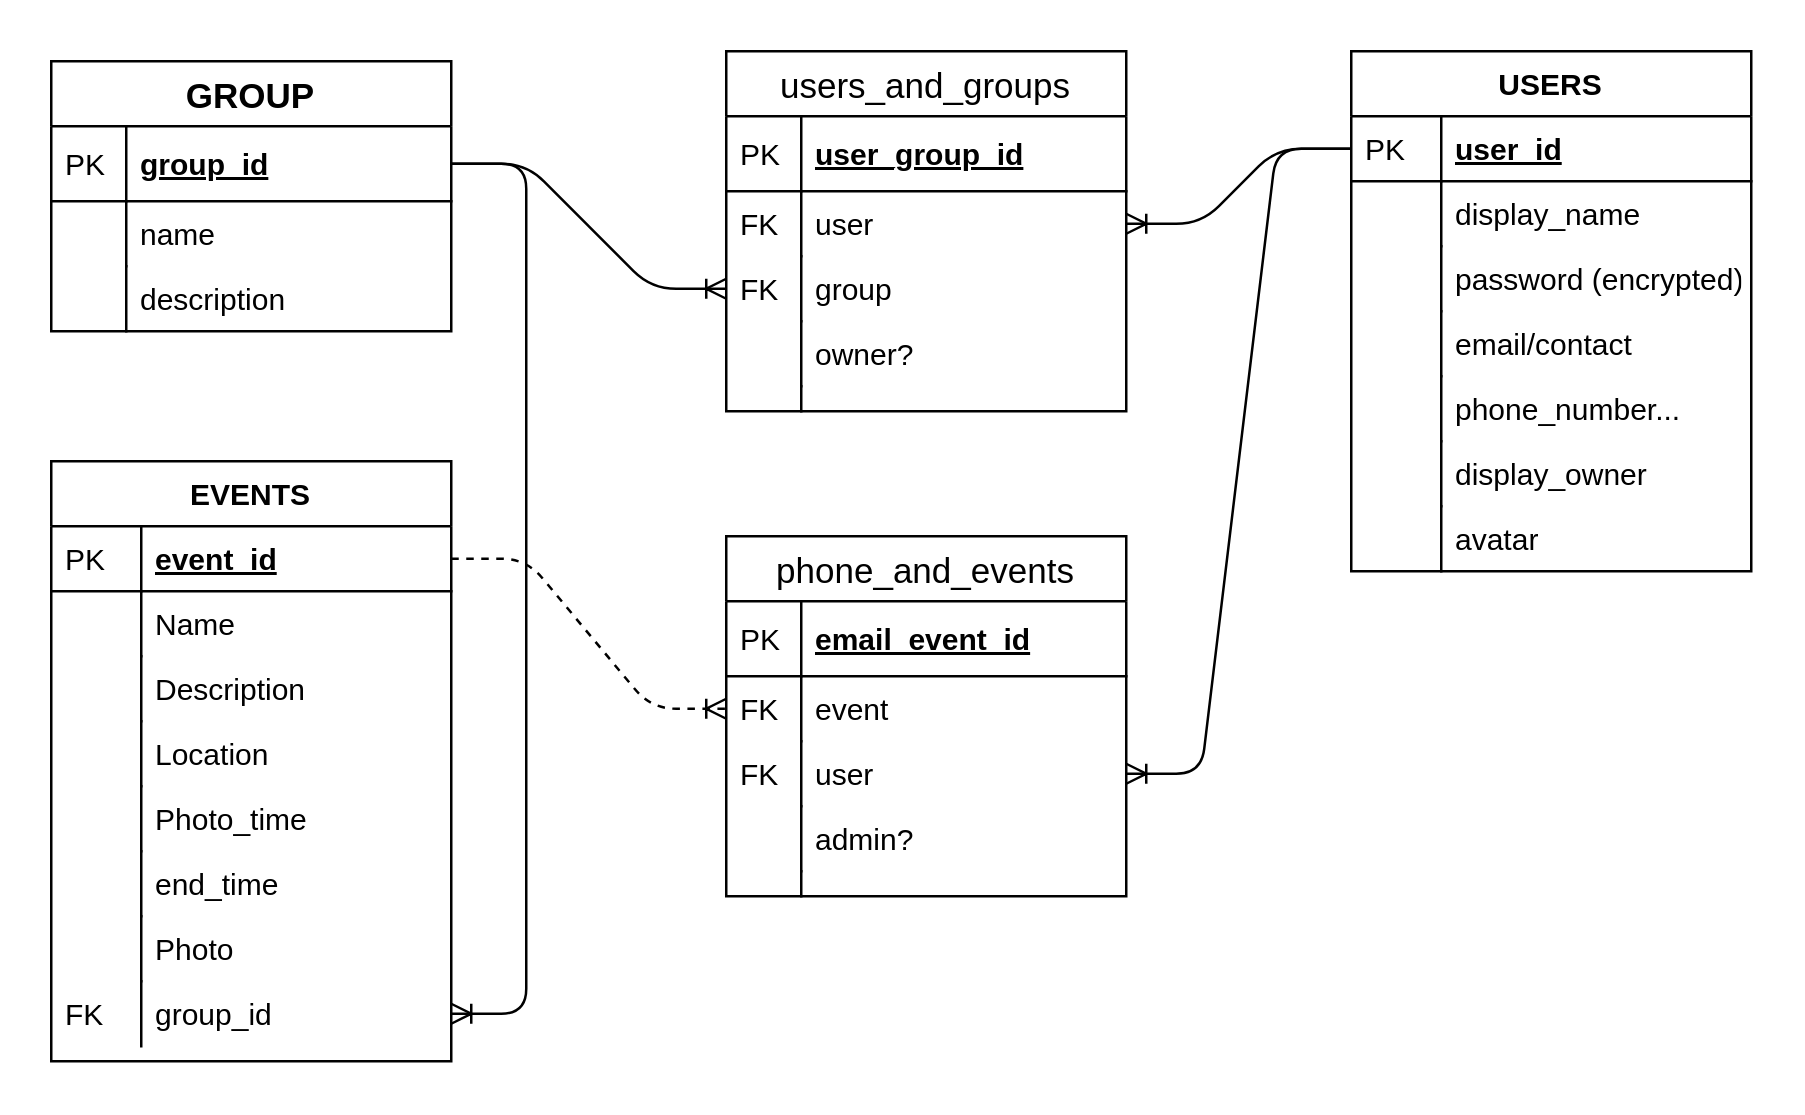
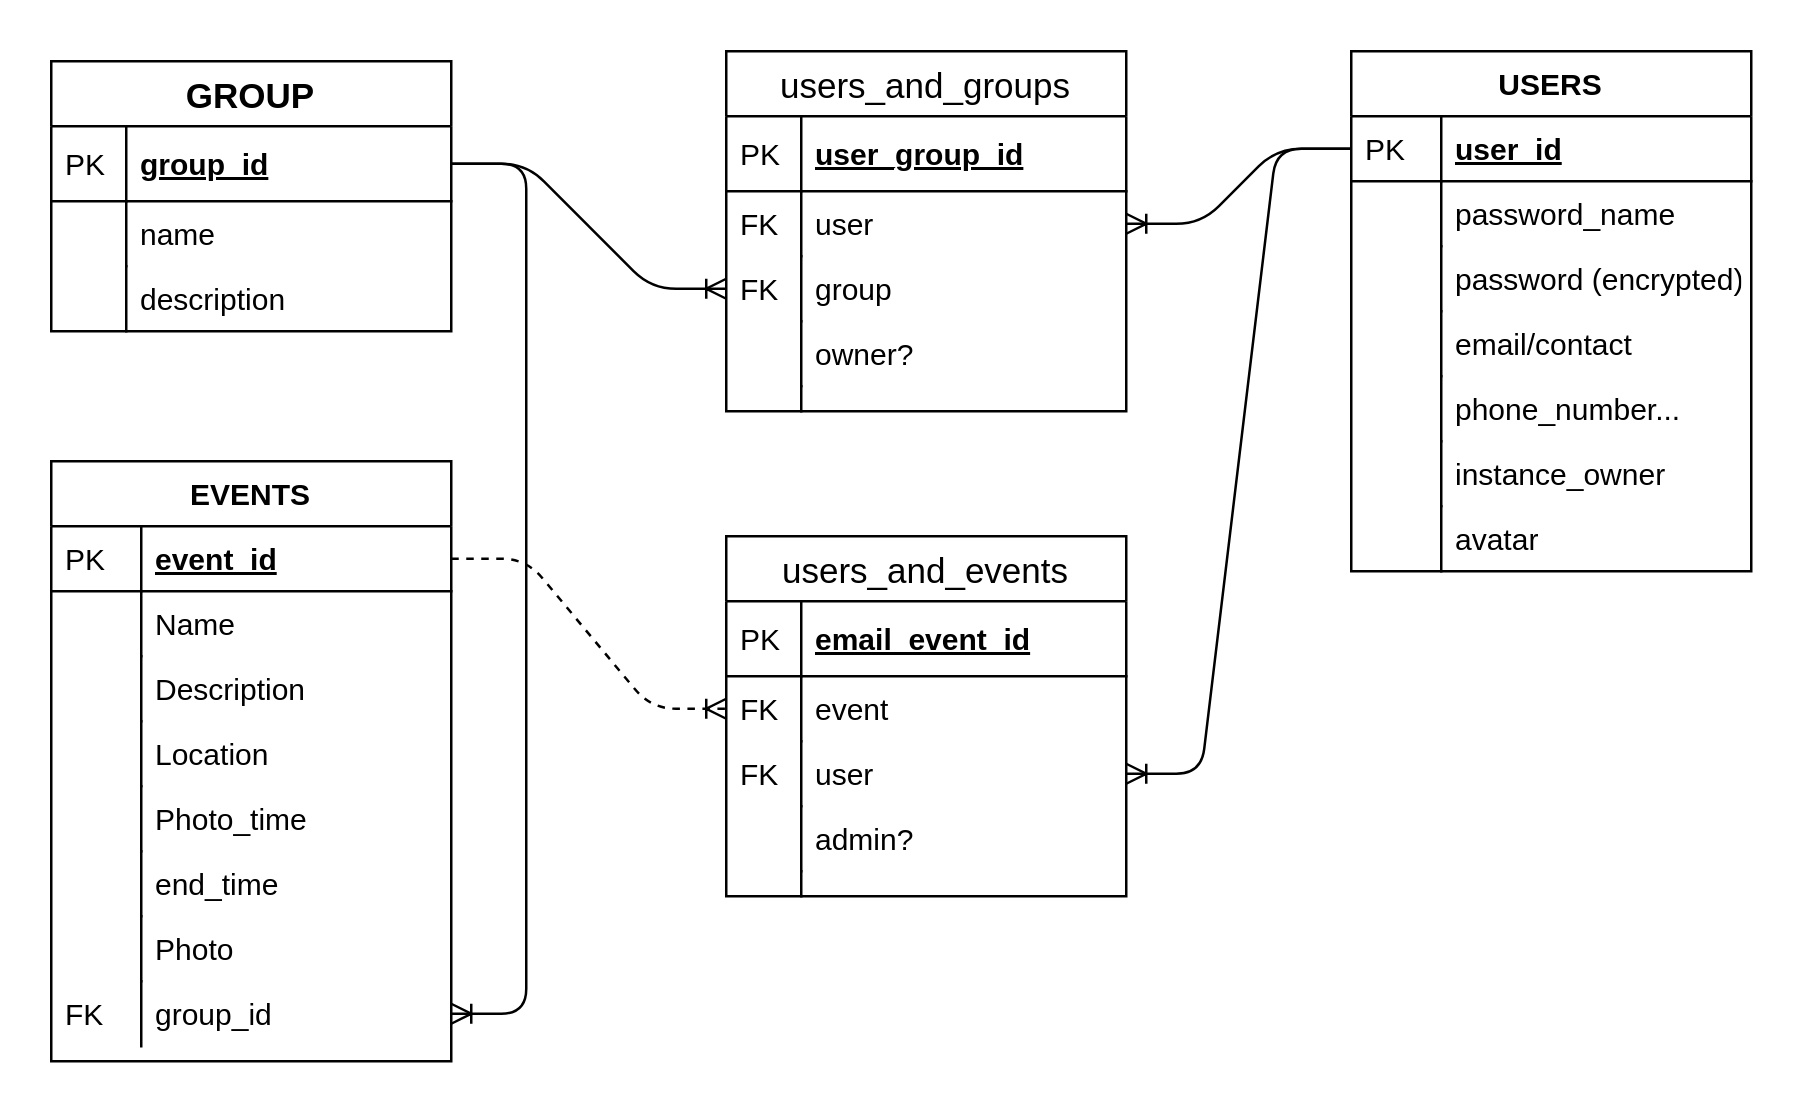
(1548, 215) -> (1564, 215)
(1556, 475) -> (1569, 475)
(925, 571) -> (925, 571)
